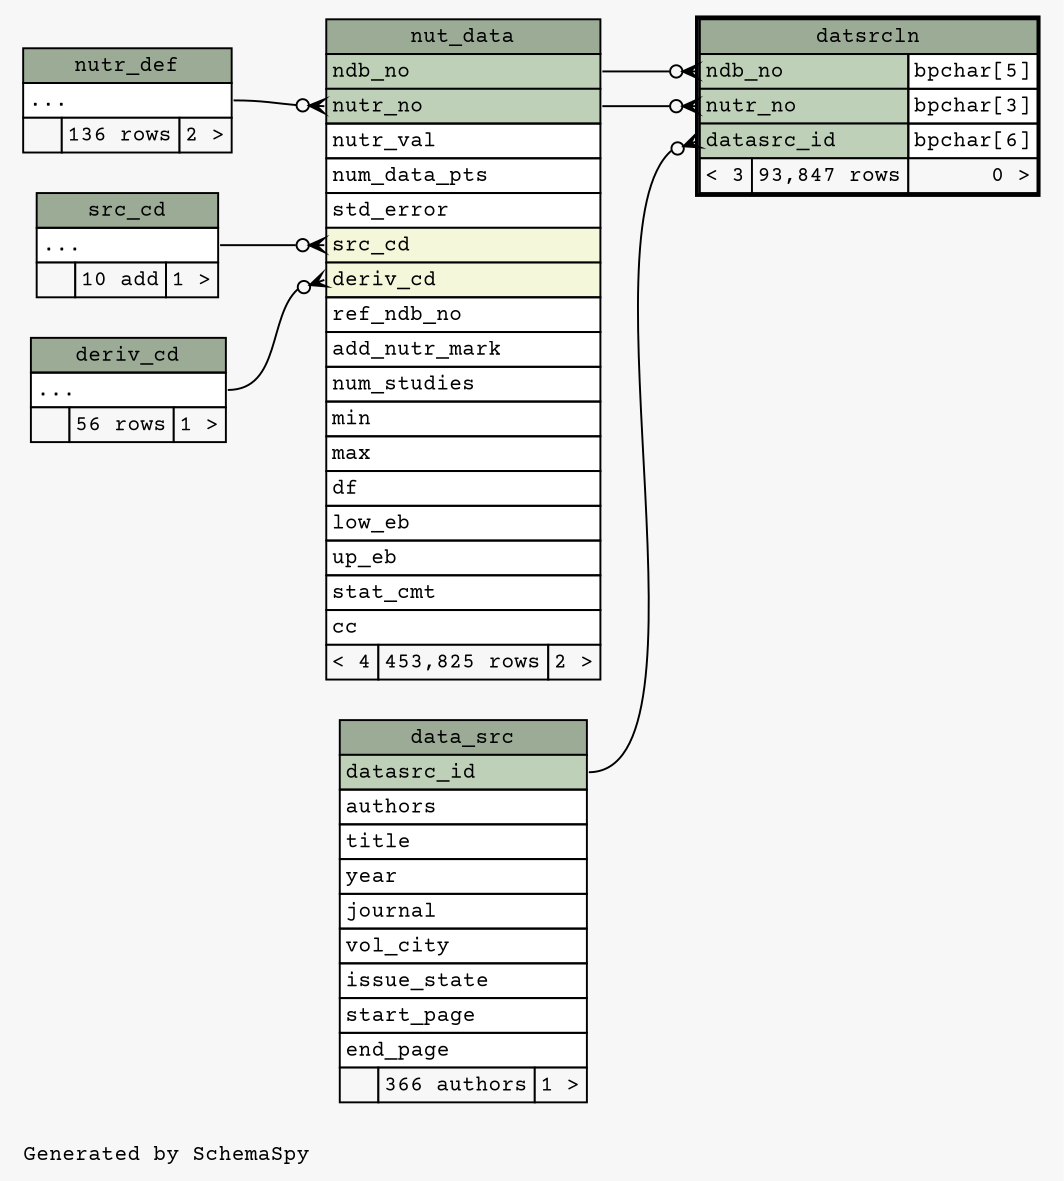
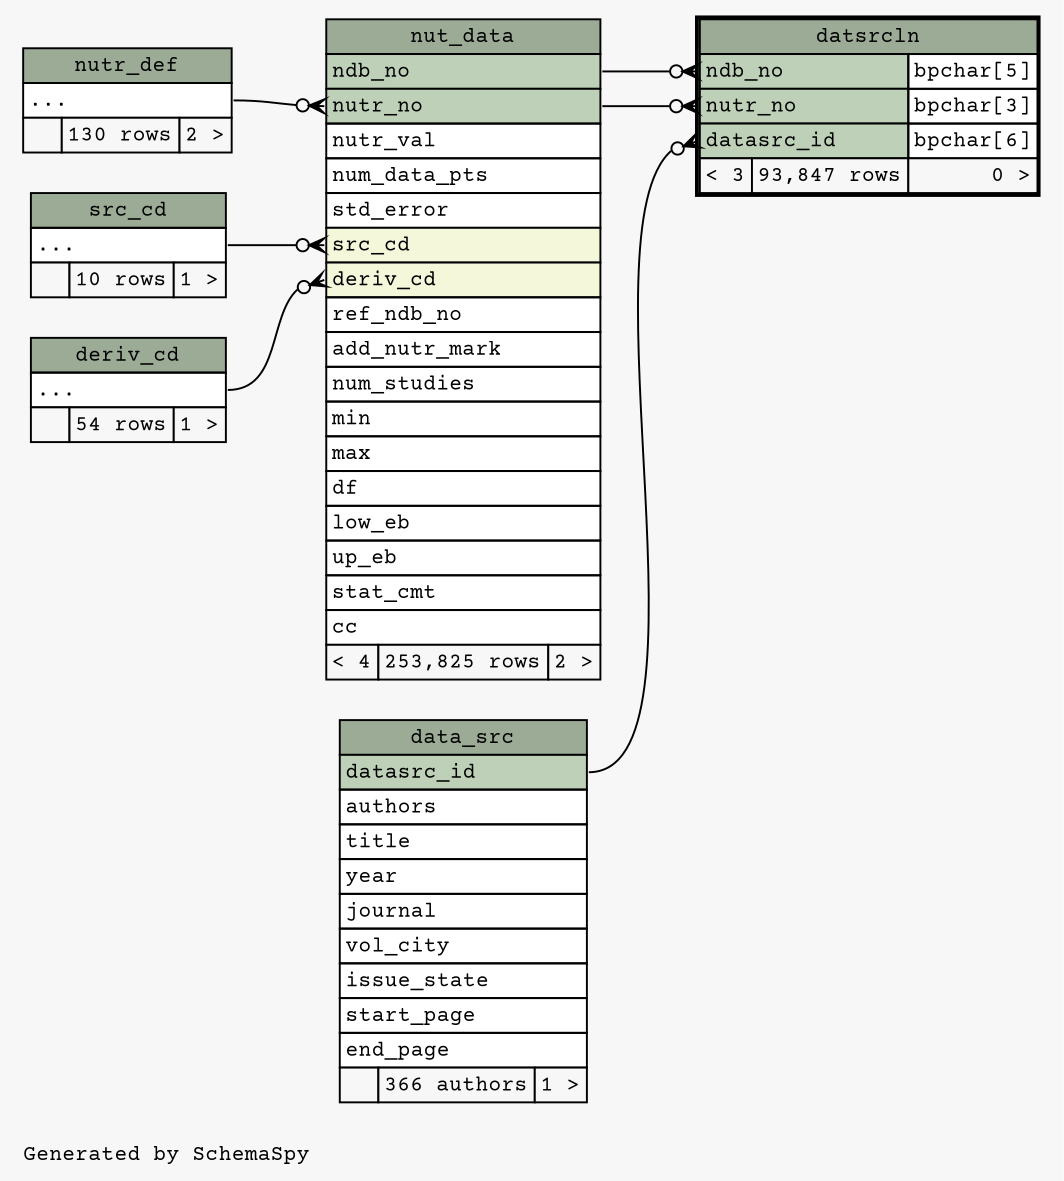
(121, 134) -> (121, 134)
(121, 279) -> (122, 279)
(122, 424) -> (122, 424)
(463, 661) -> (463, 661)
